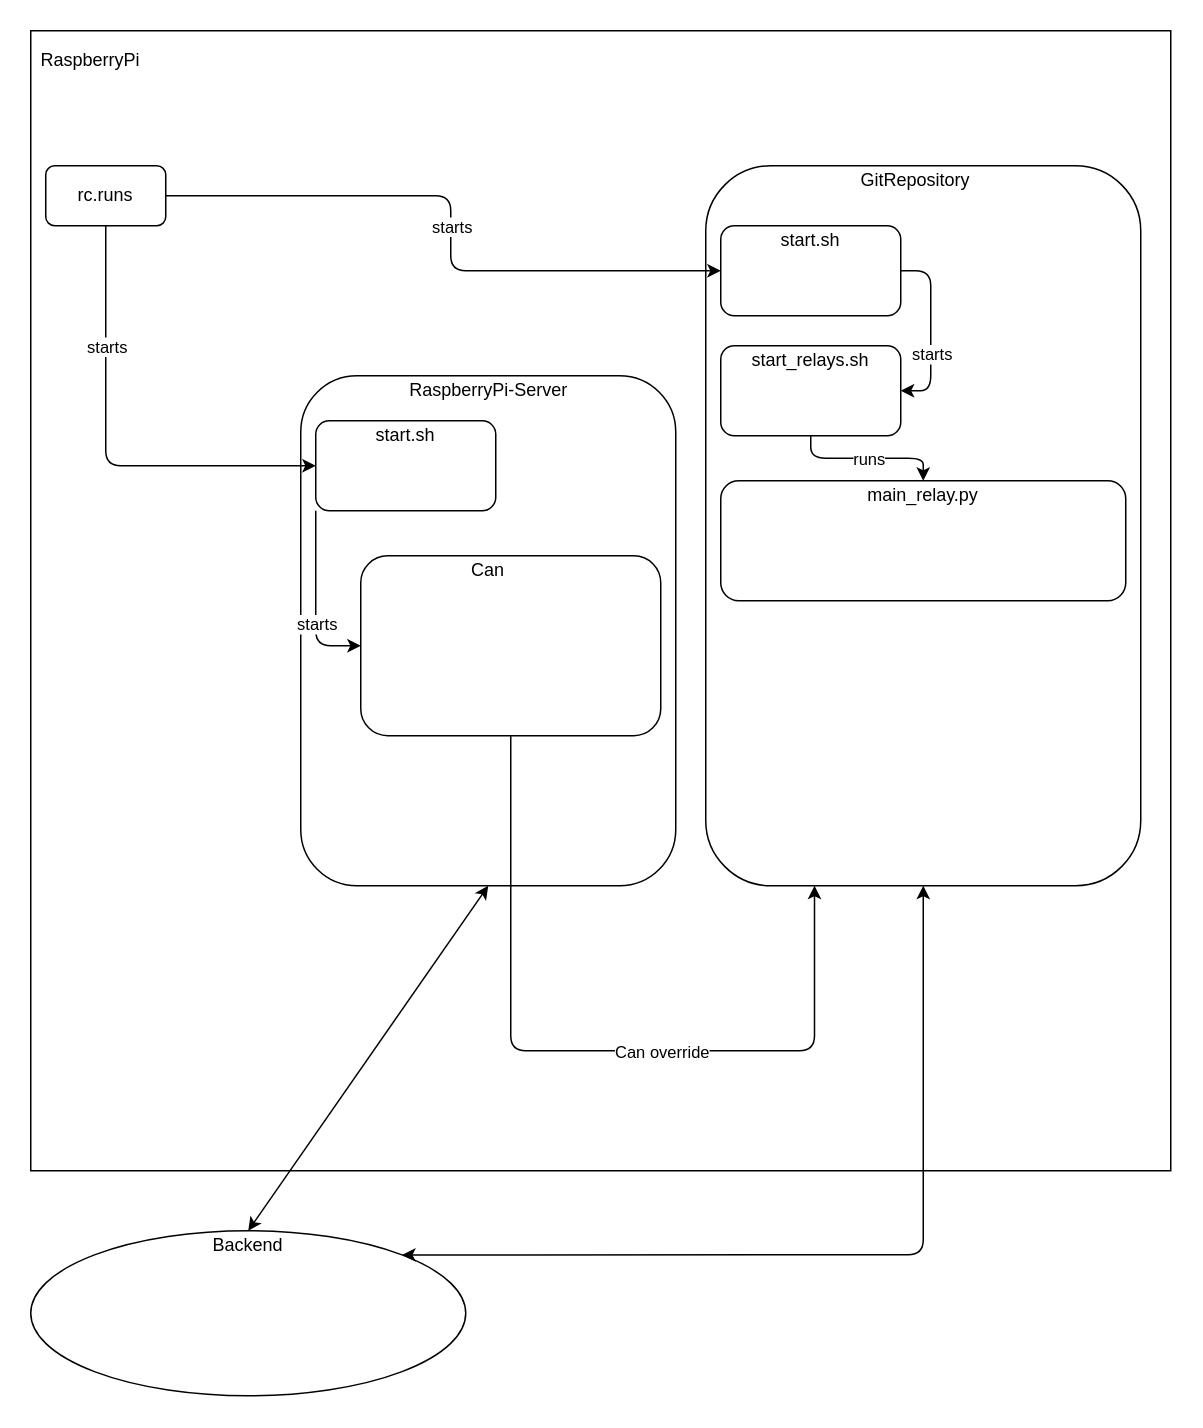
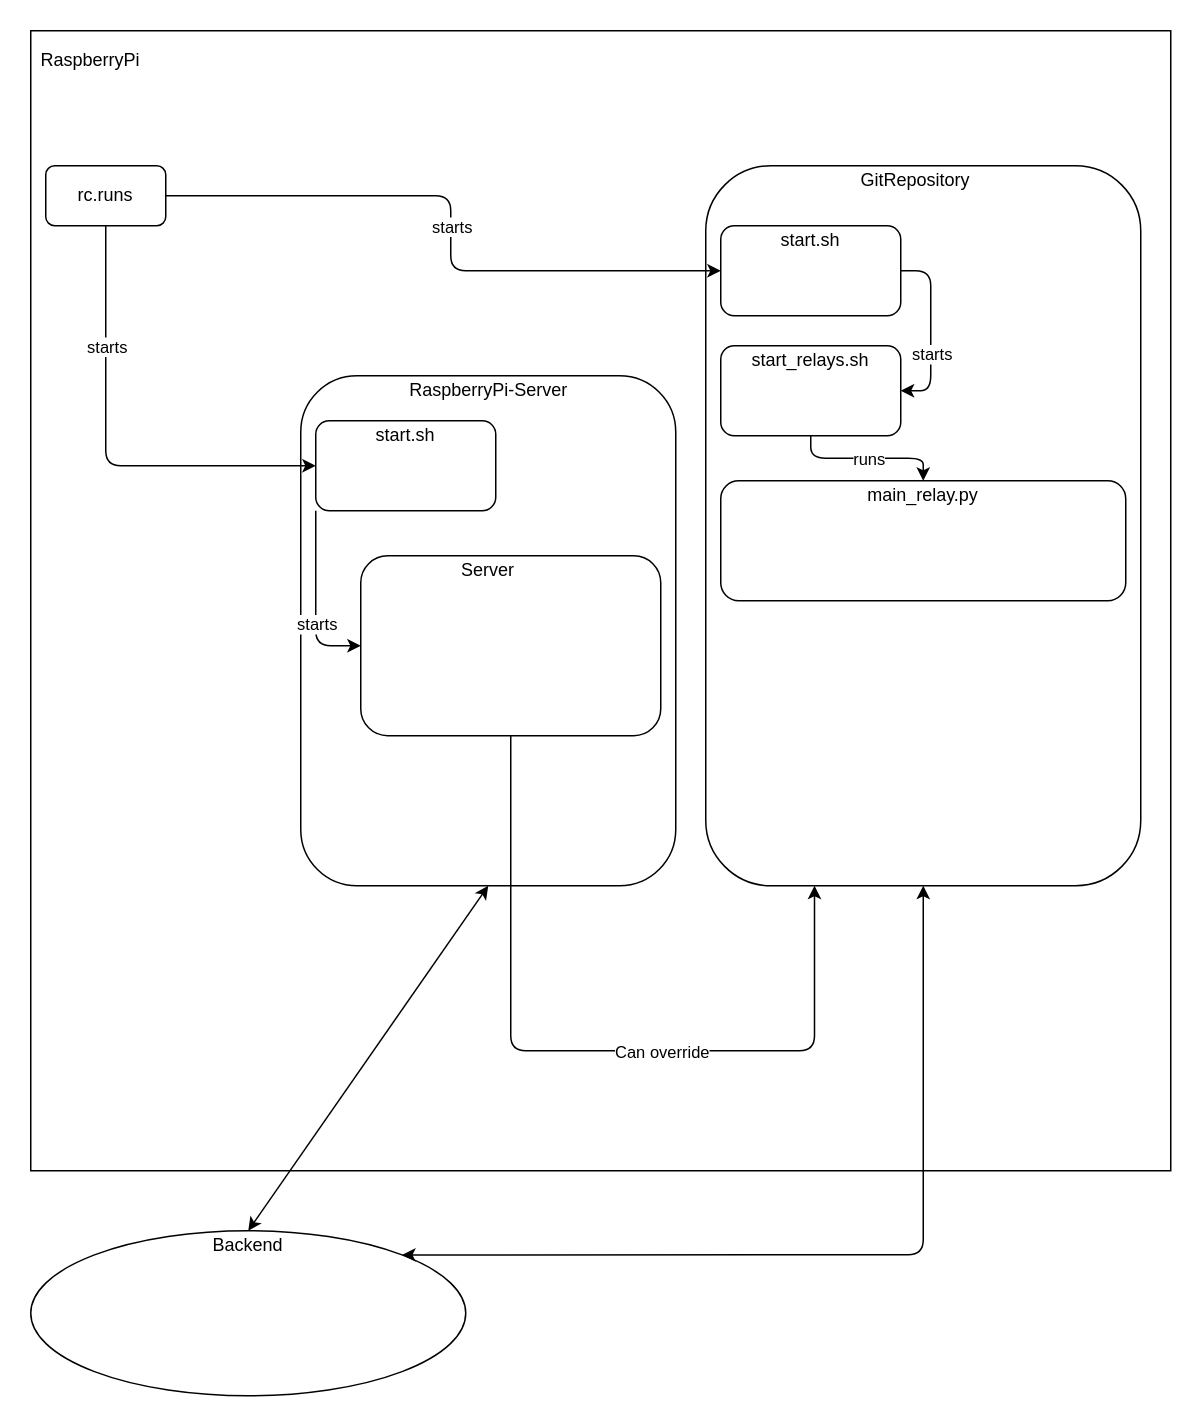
(488, 571) -> (488, 571)
